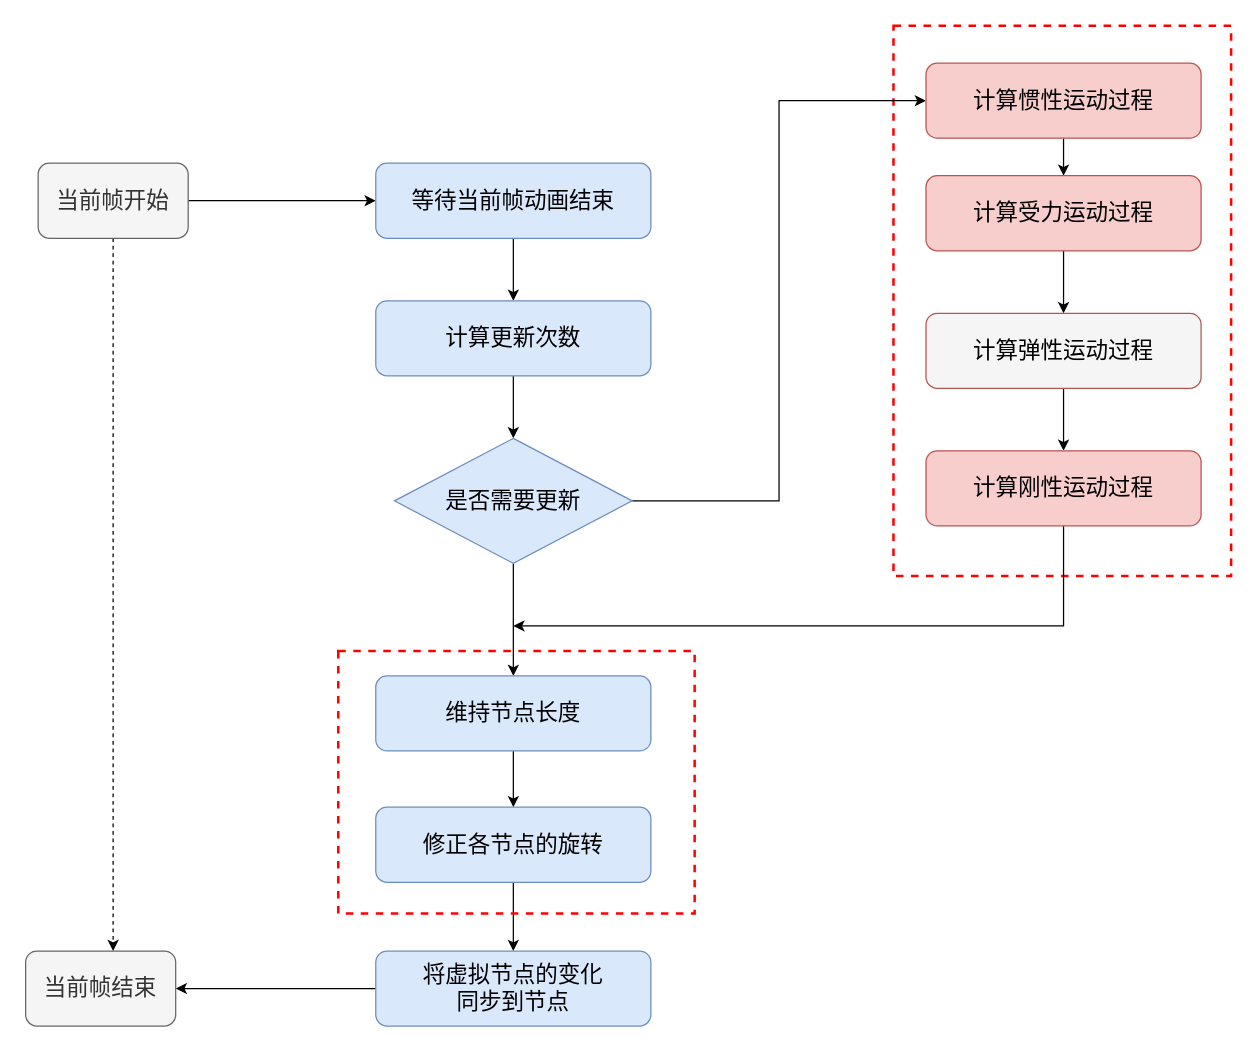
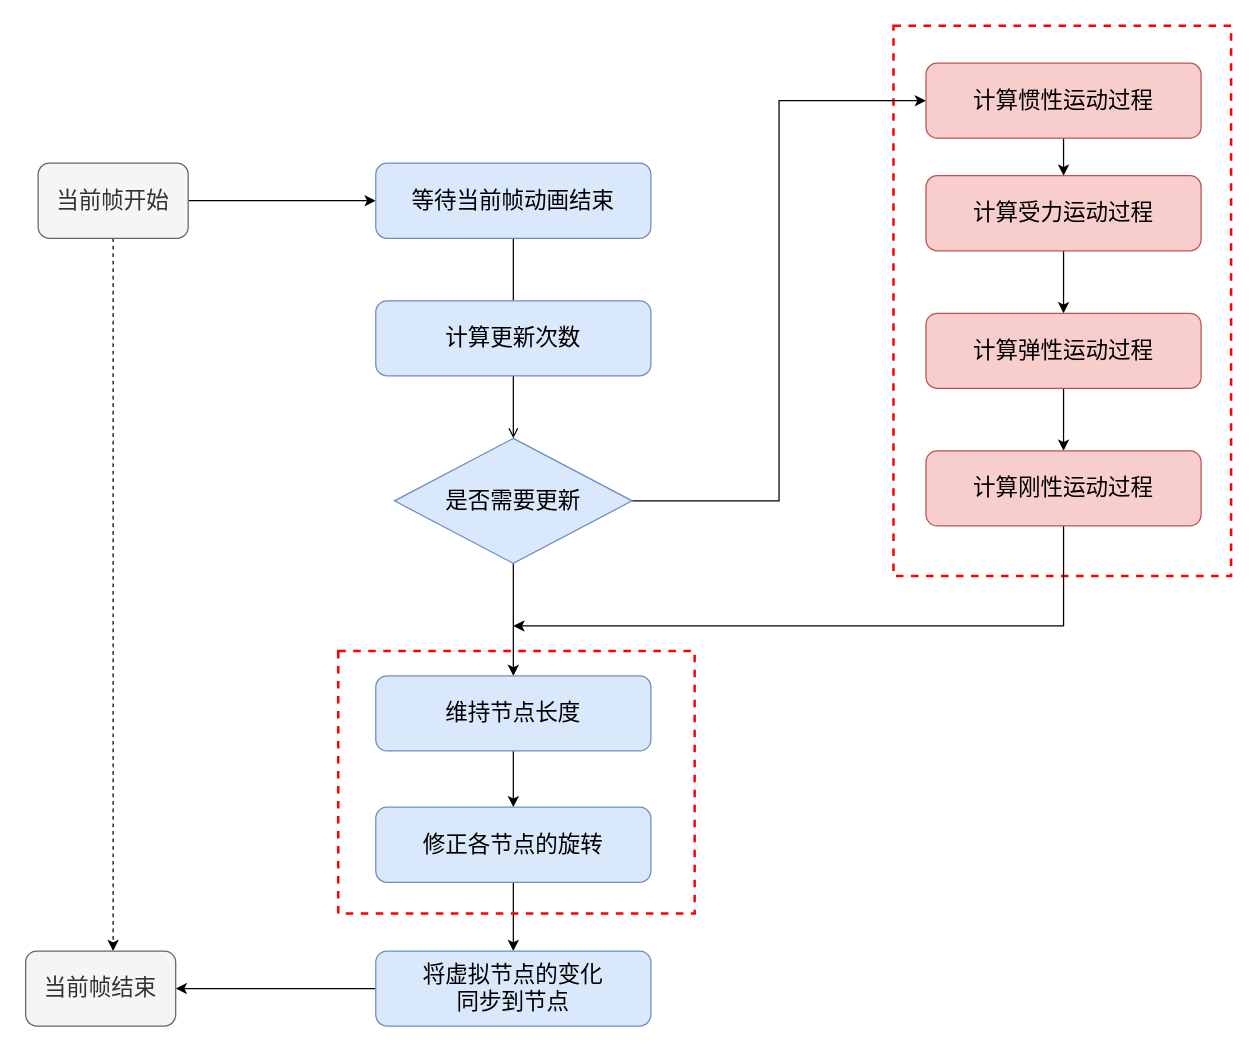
(513, 291) -> (513, 294)
(1063, 351) -> (1063, 351)
(513, 428) -> (513, 431)
